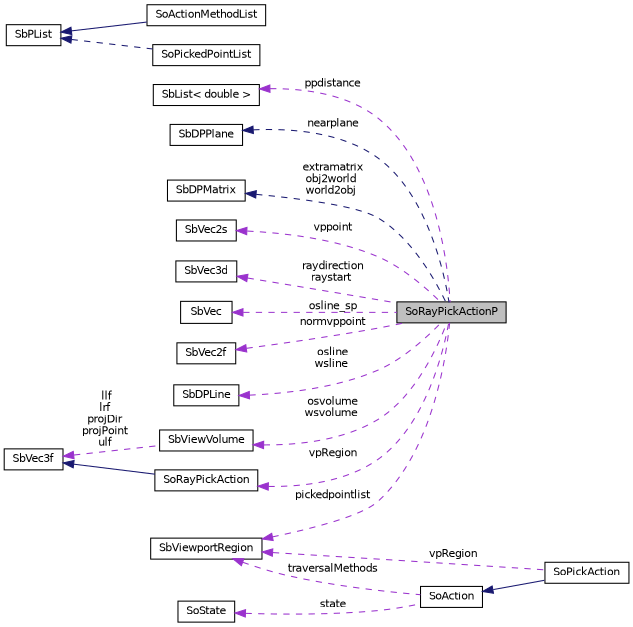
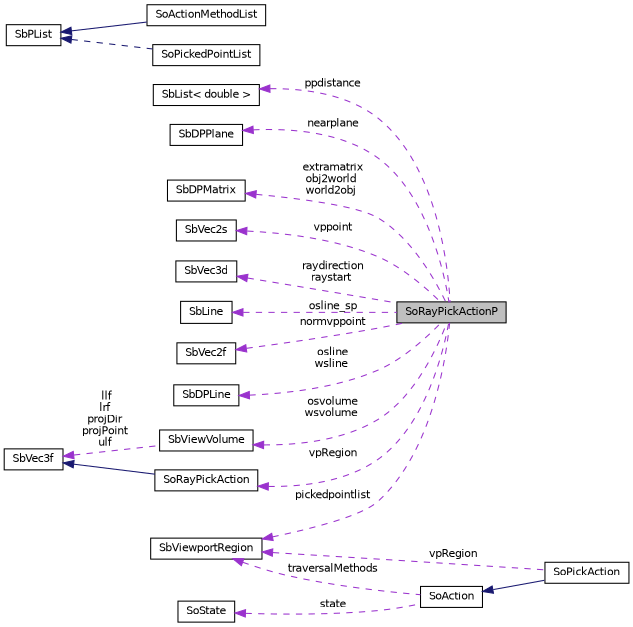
(391, 170) -> (391, 170)
(371, 215) -> (371, 215)
(206, 312) -> (206, 312)
